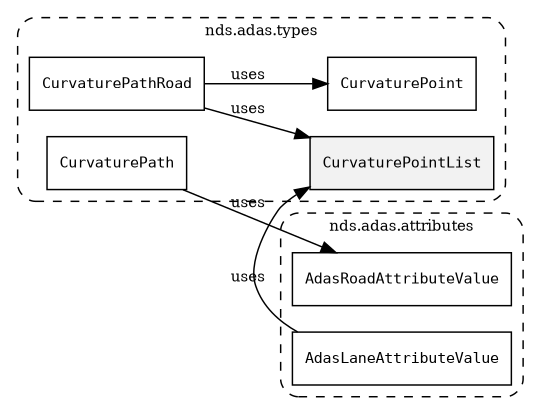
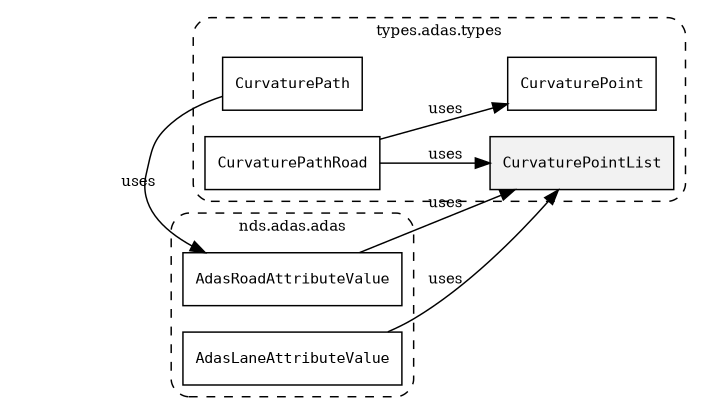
(262, 32) -> (439, 32)
none -> (430, 224)
(402, 227) -> (292, 227)
